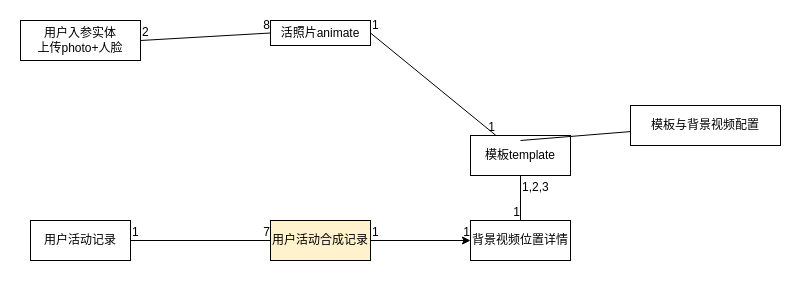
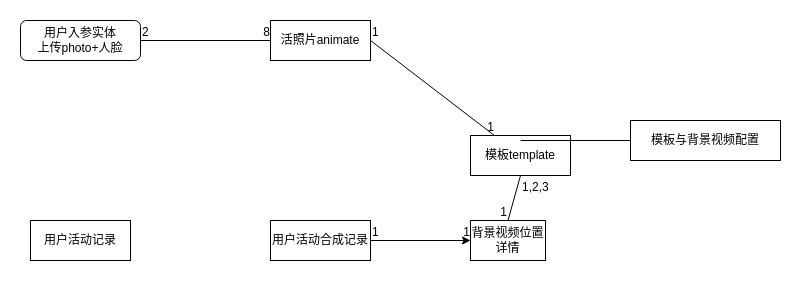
(321, 33) -> (321, 41)
(81, 41) -> (81, 41)
(706, 126) -> (706, 141)
(201, 241) -> none
(321, 241) -> (321, 241)
(521, 241) -> (508, 241)
